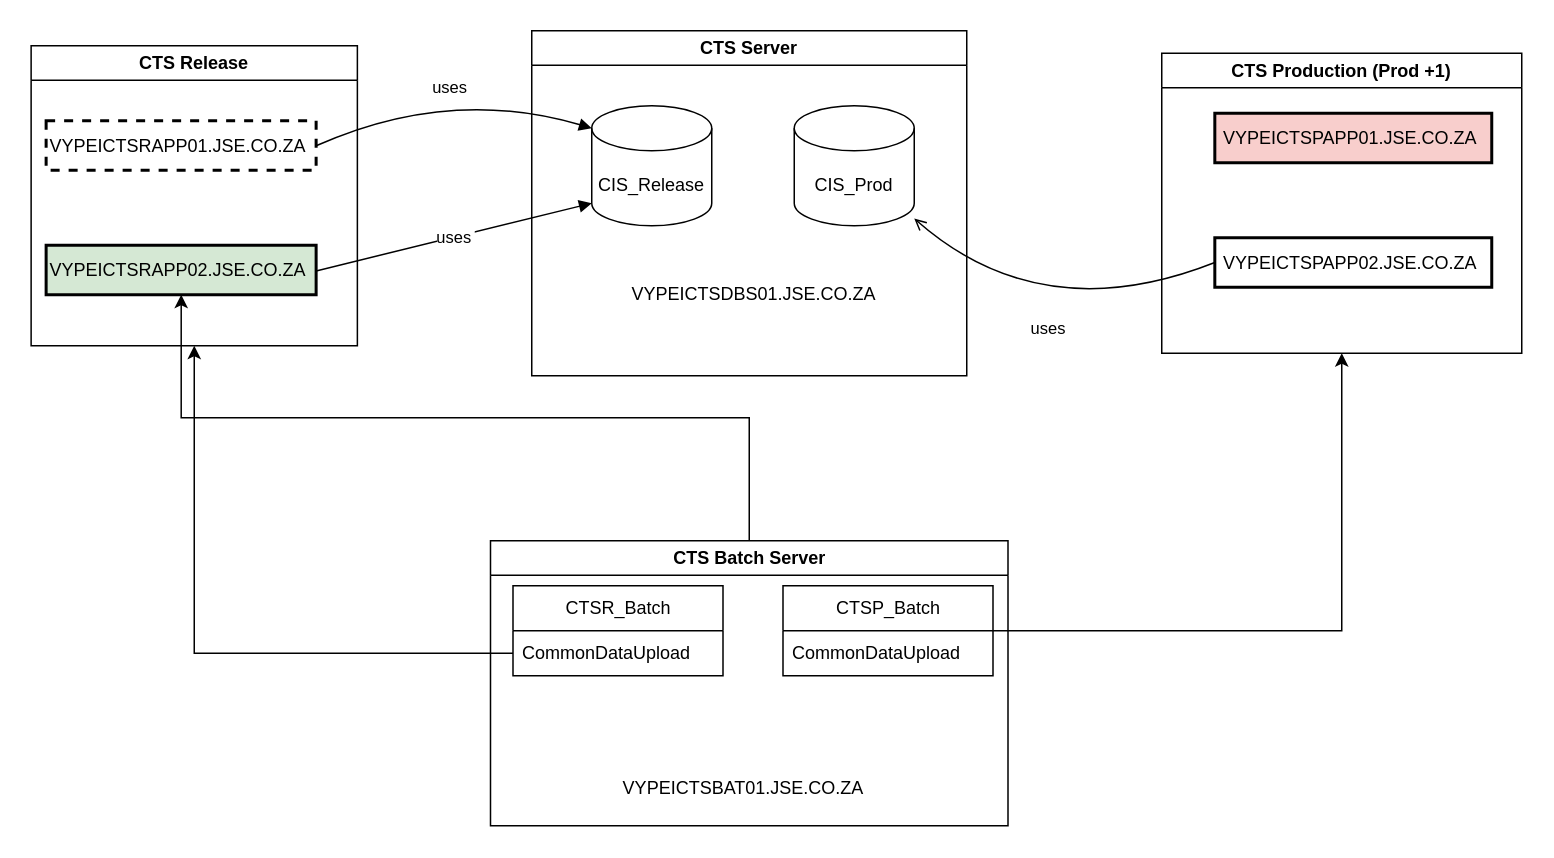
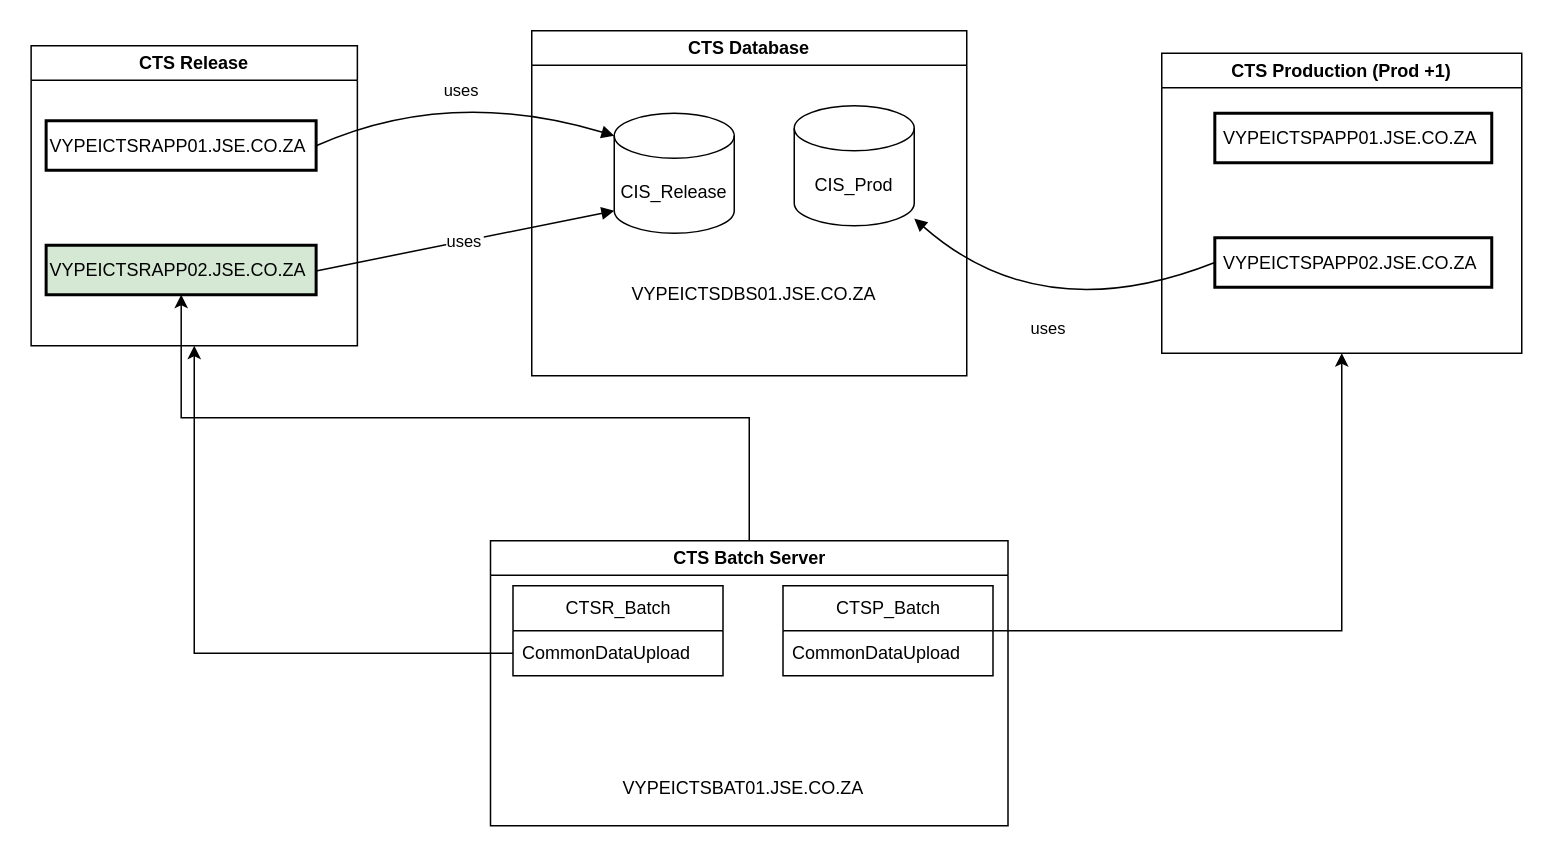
(749, 49) -> (749, 49)
(1353, 138) -> (1353, 138)
(181, 146) -> (181, 146)
(652, 166) -> (674, 173)
(1018, 278) -> (1021, 280)
